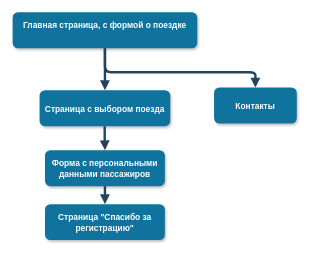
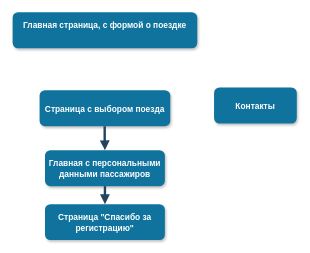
(183, 72) -> none
(105, 76) -> none
(104, 164) -> (104, 164)
